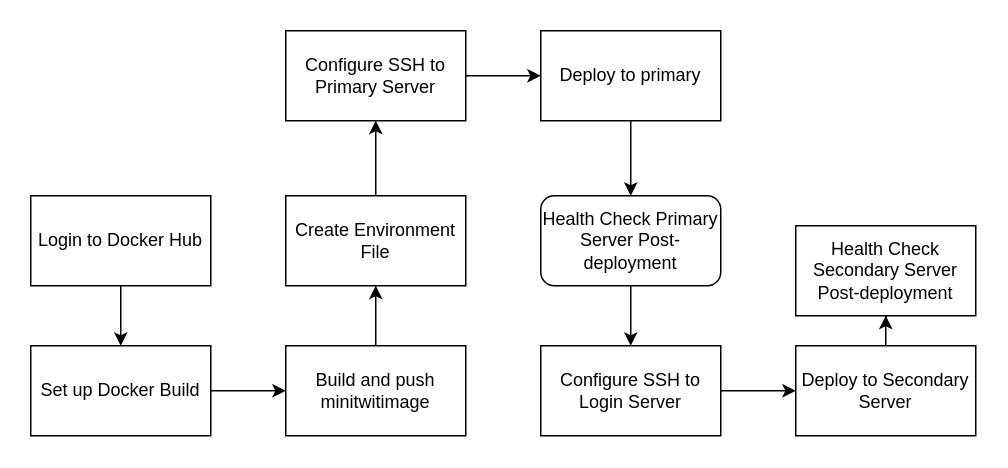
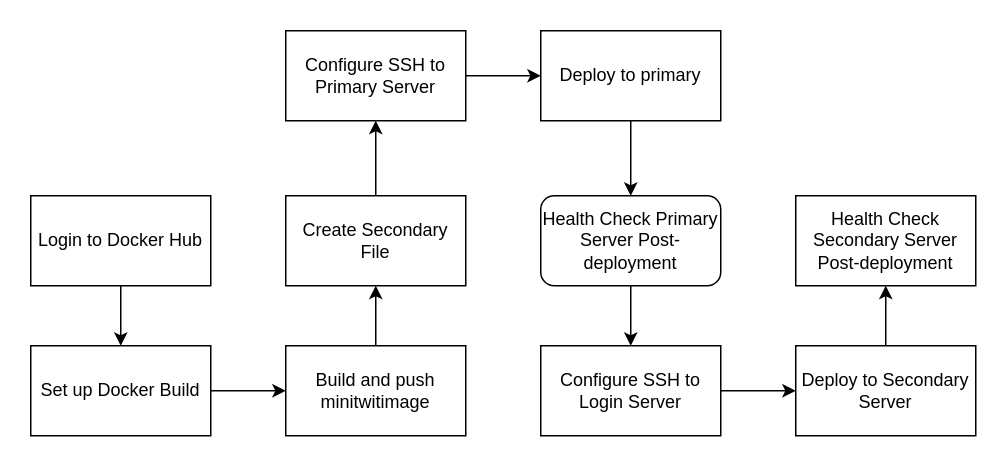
(376, 241) -> (376, 241)
(886, 271) -> (886, 241)
